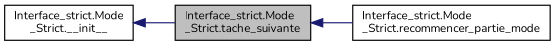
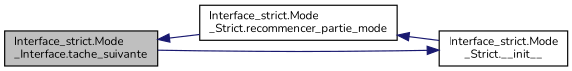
(243, 23) -> (81, 48)
none -> (424, 39)
